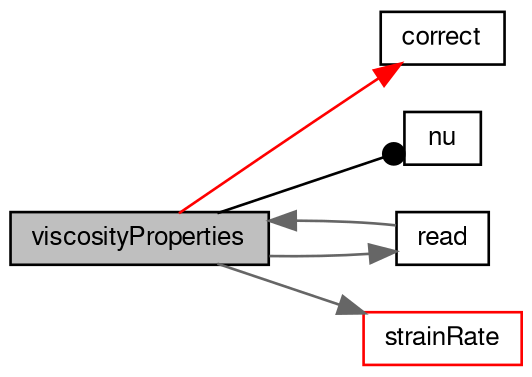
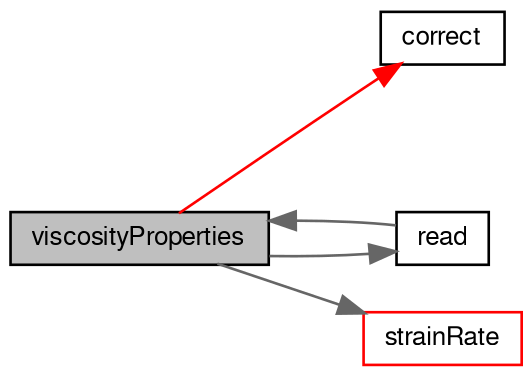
(443, 138) -> none
